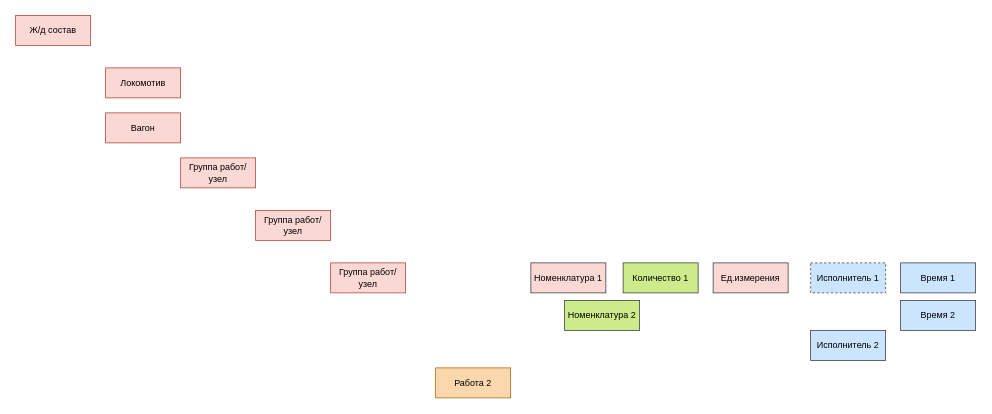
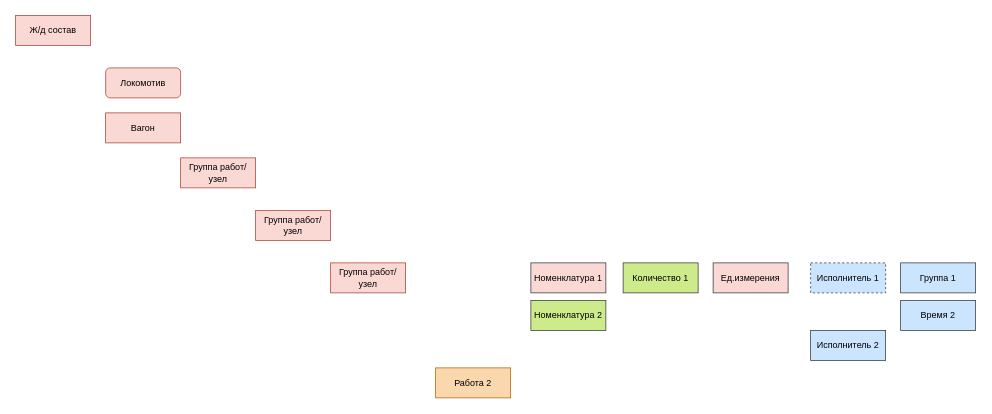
(143, 83) -> (143, 83)
(938, 278) -> (938, 278)
(602, 315) -> (568, 315)
